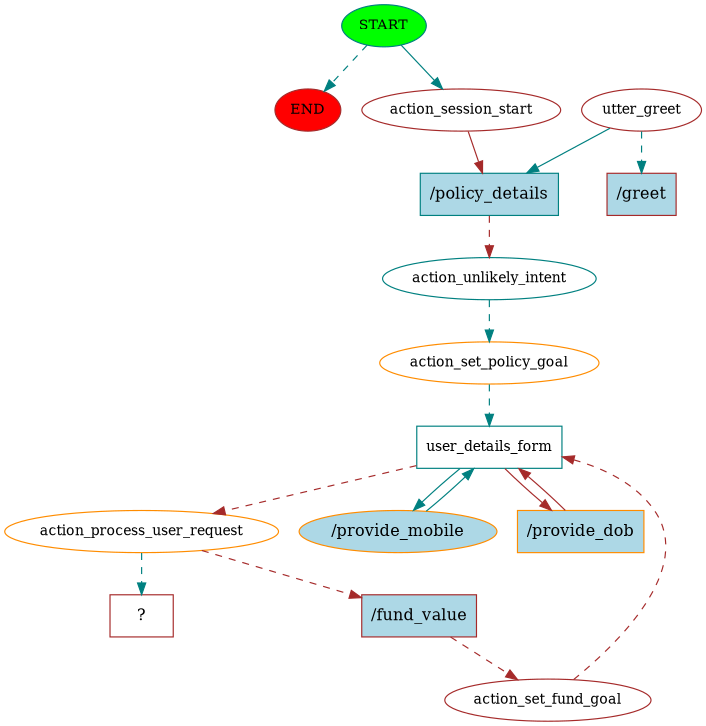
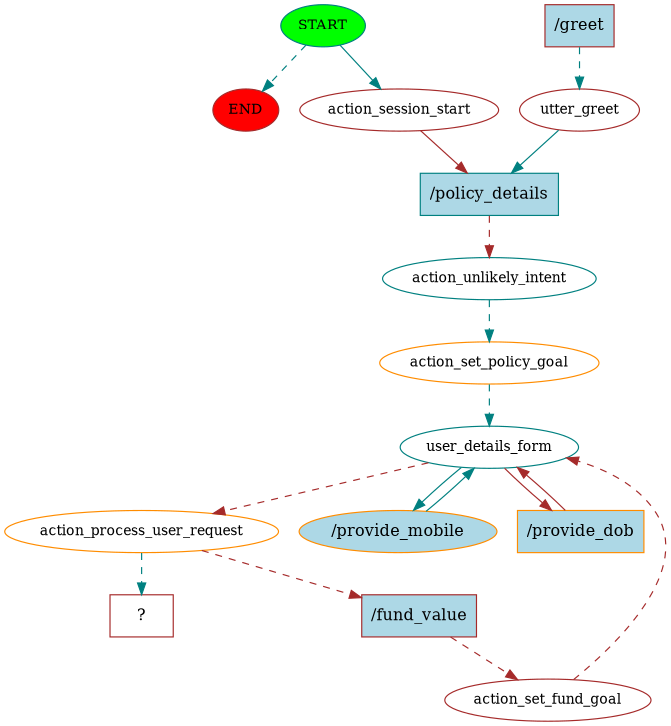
(642, 146) -> (580, 62)
(489, 447) -> (489, 447)
